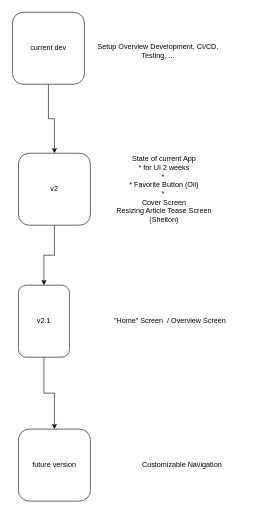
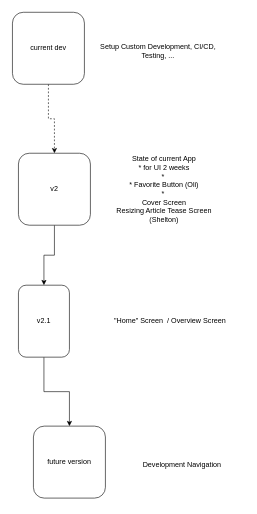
(158, 51) -> (158, 51)
(49, 119) -> (49, 119)
(54, 465) -> (69, 462)
(182, 465) -> (182, 465)
